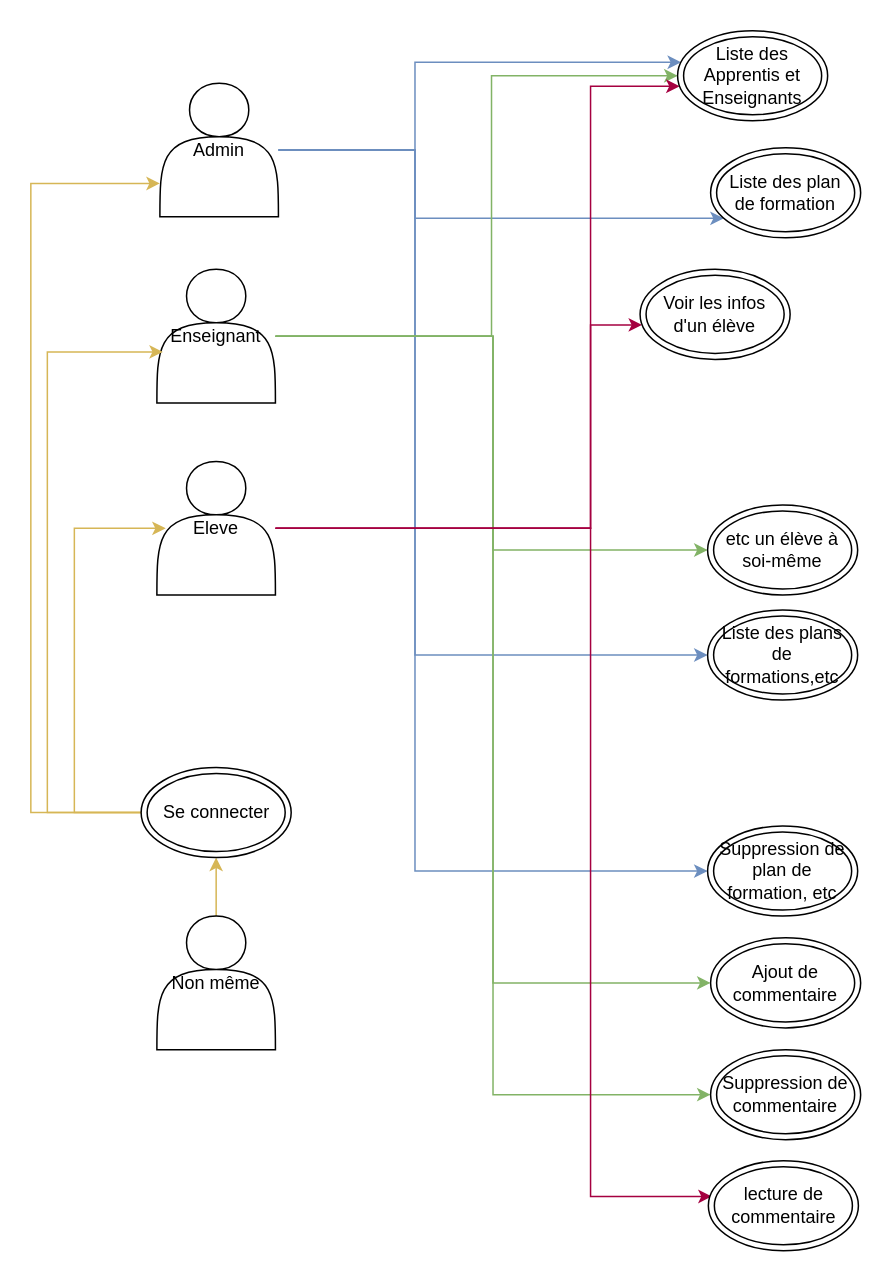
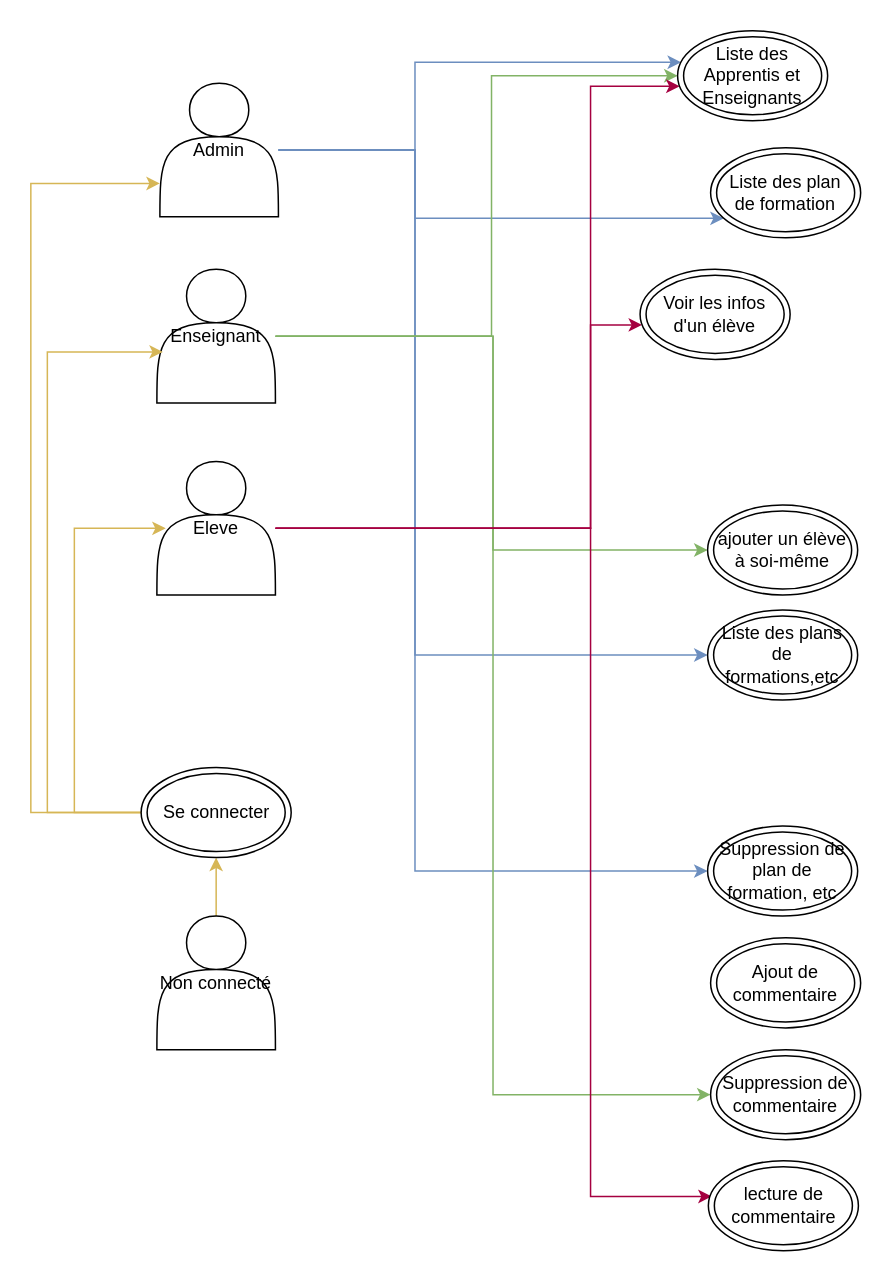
(782, 550) -> (782, 550)
(216, 983) -> (216, 983)
(597, 983) -> none
